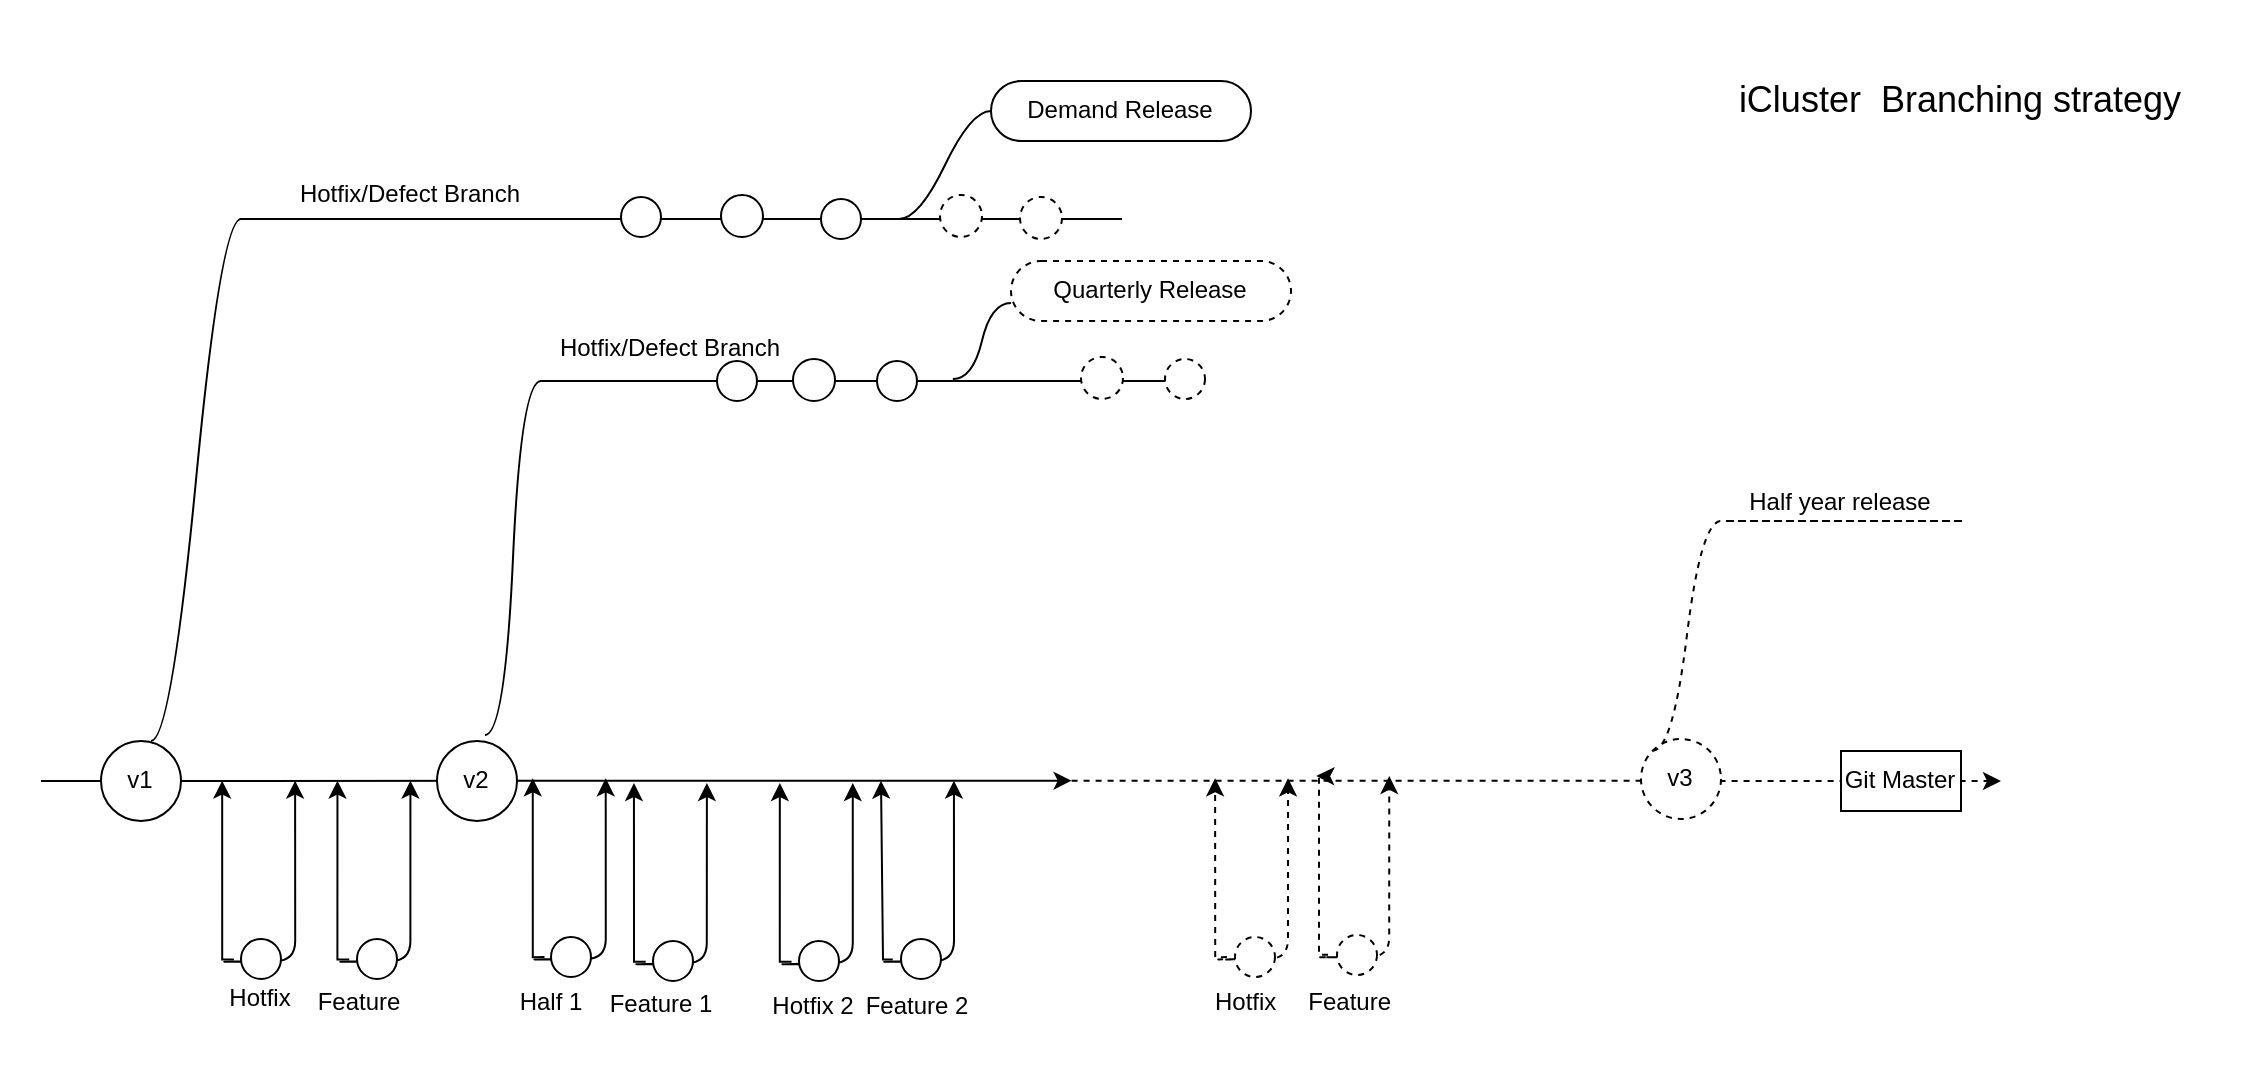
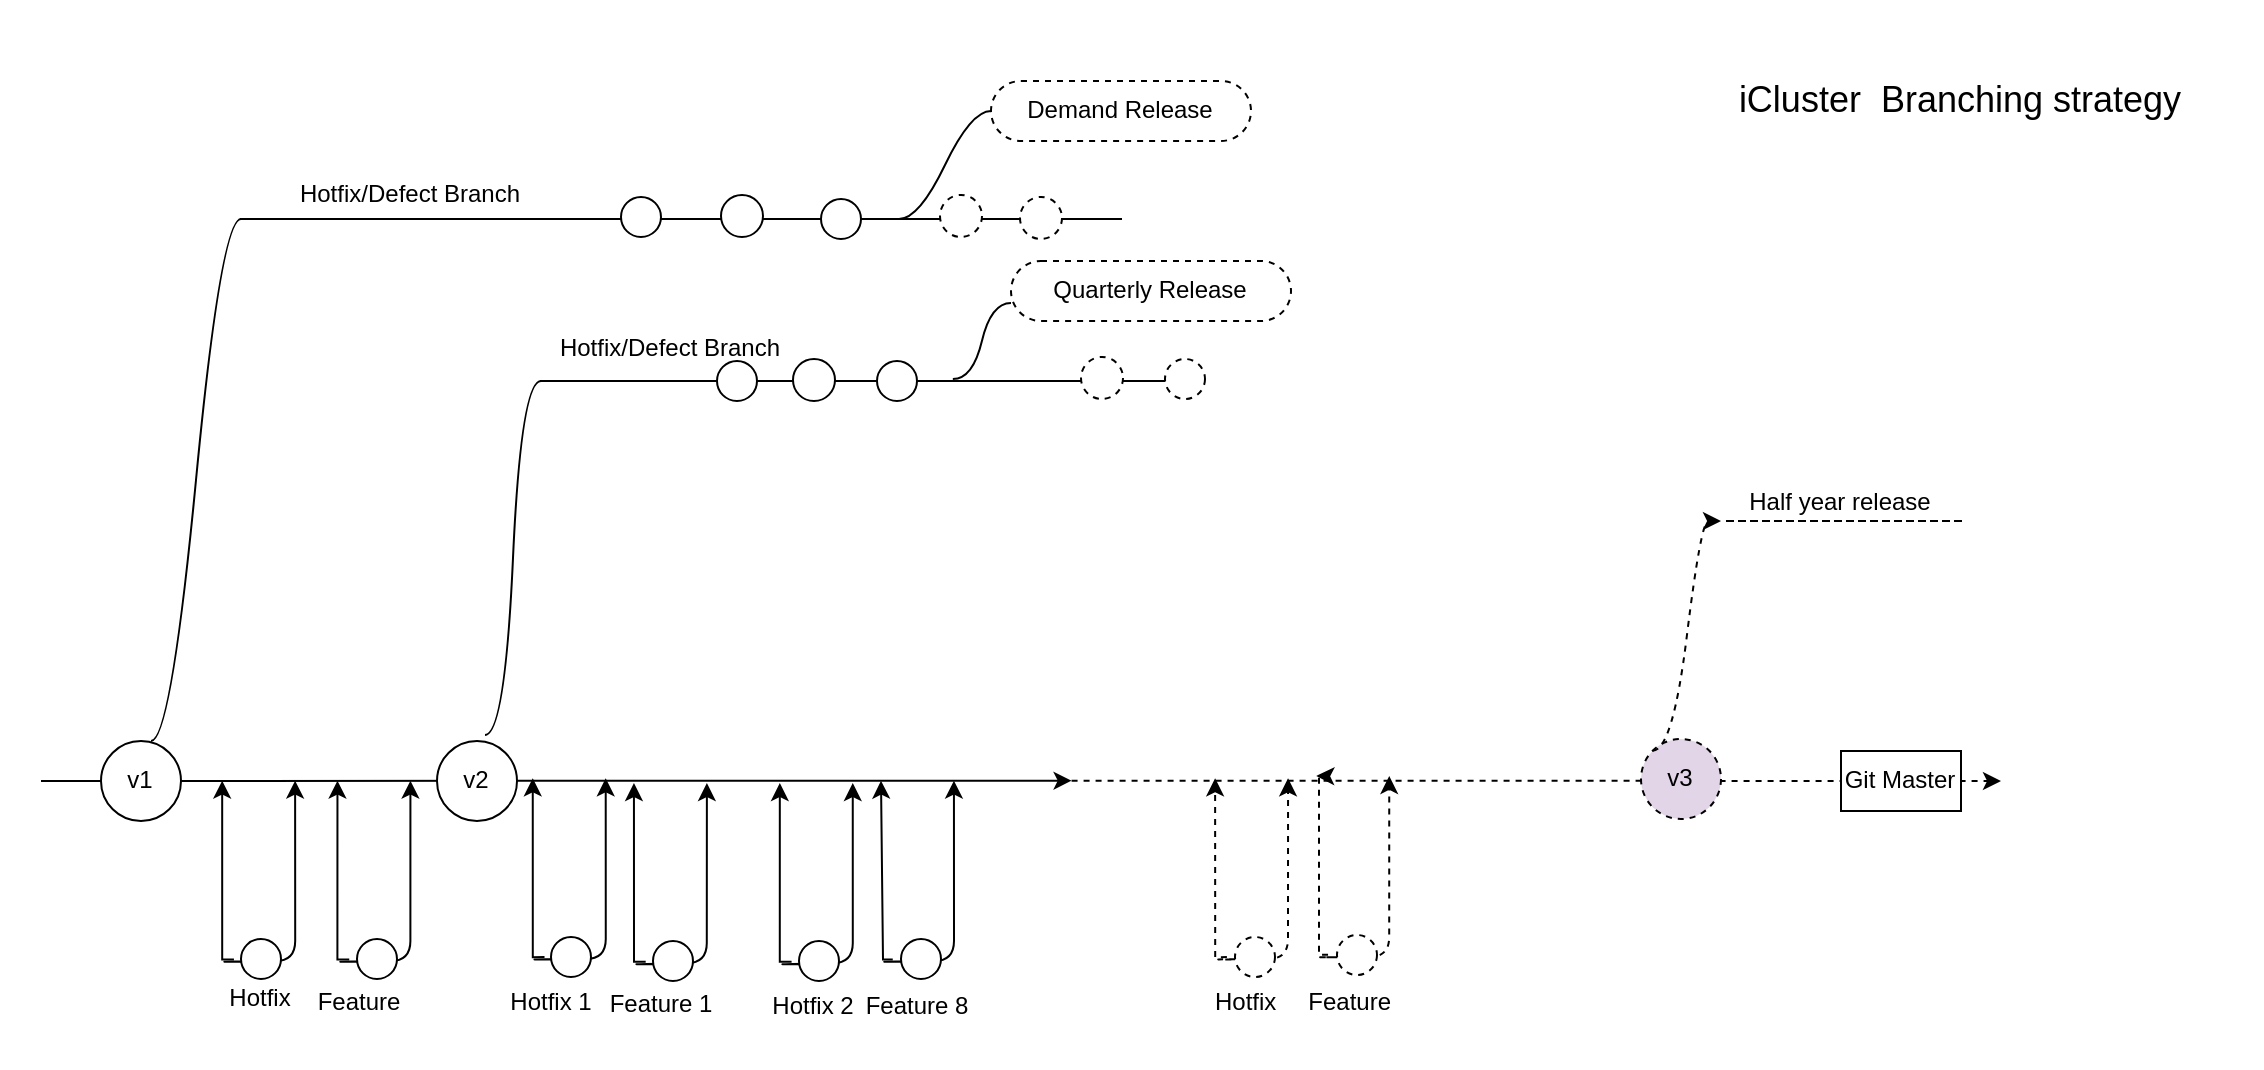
(1121, 111) -> (1121, 111)
(1701, 556) -> (1698, 557)
(1681, 779) -> (1681, 779)
(552, 1003) -> (552, 1003)
(918, 1007) -> (918, 1007)
